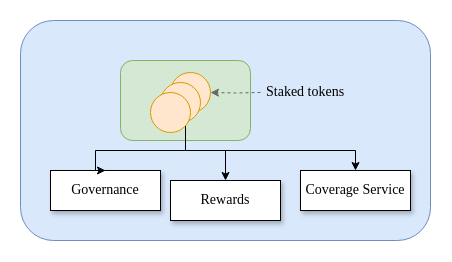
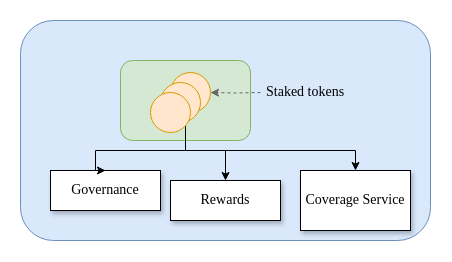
(356, 191) -> (356, 201)
